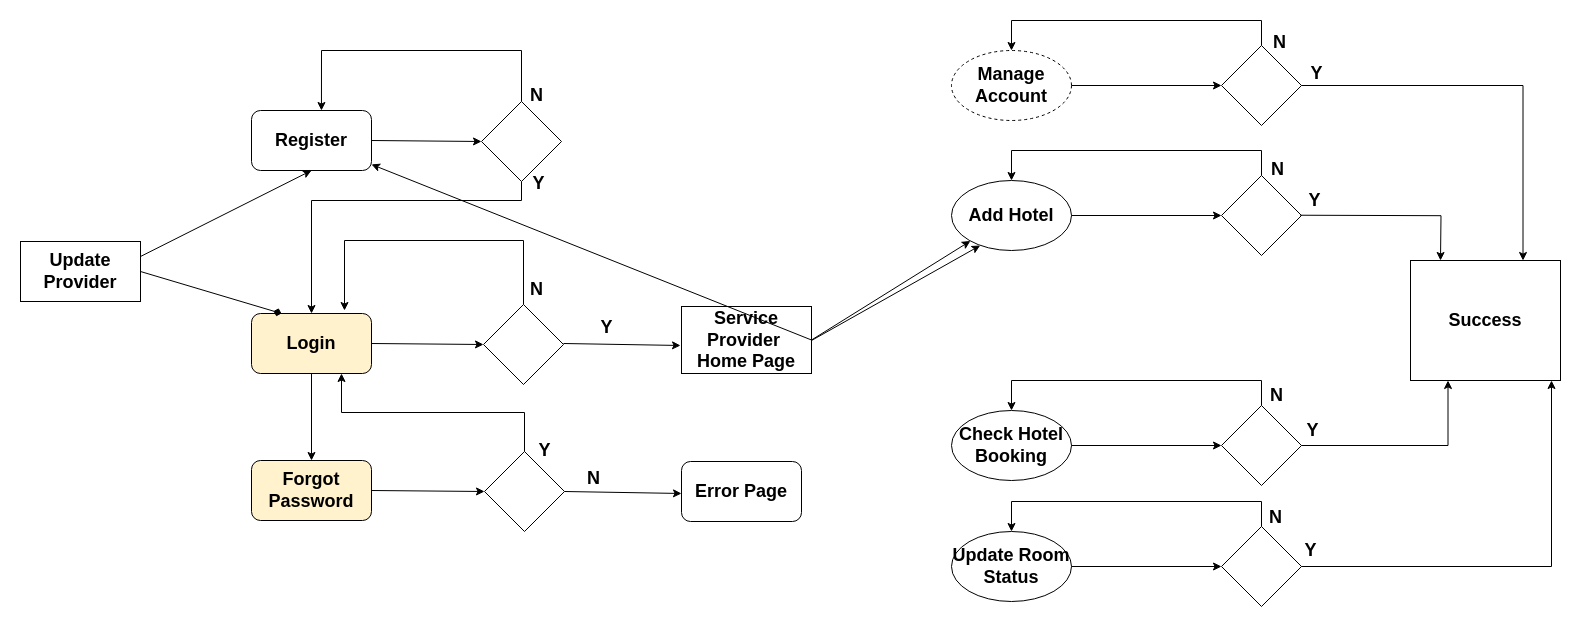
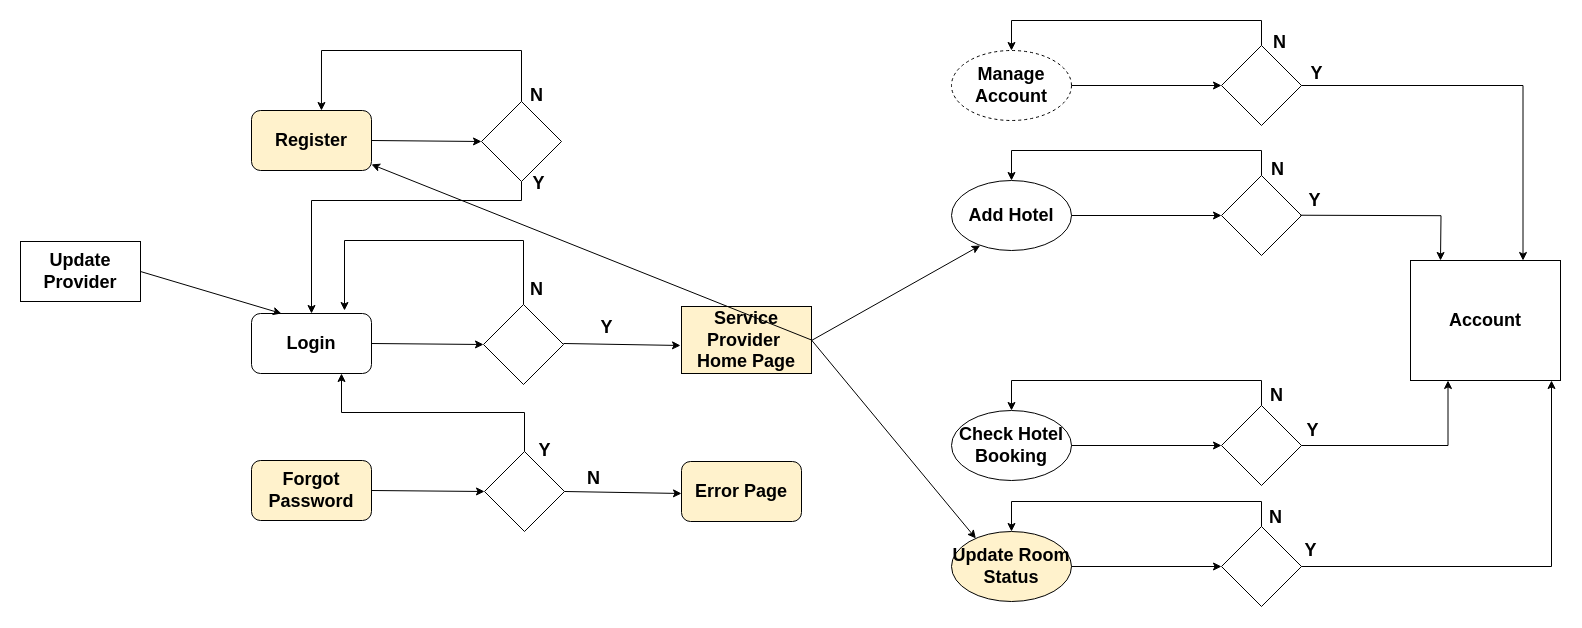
(312, 141) -> (312, 141)
(223, 215) -> none
(900, 285) -> (892, 437)
(273, 311) -> (273, 311)
(1486, 321) -> (1486, 321)
(747, 340) -> (747, 340)
(312, 344) -> (312, 344)
(312, 414) -> none
(742, 492) -> (742, 492)
(1012, 567) -> (1012, 567)
